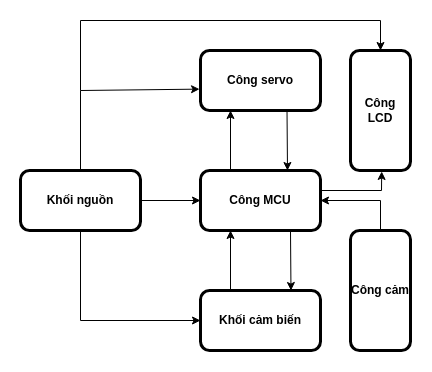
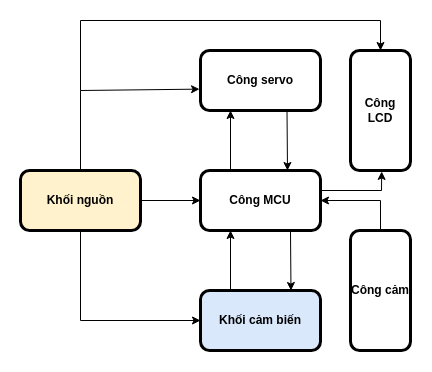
(81, 201) -> (81, 201)
(261, 321) -> (261, 321)
